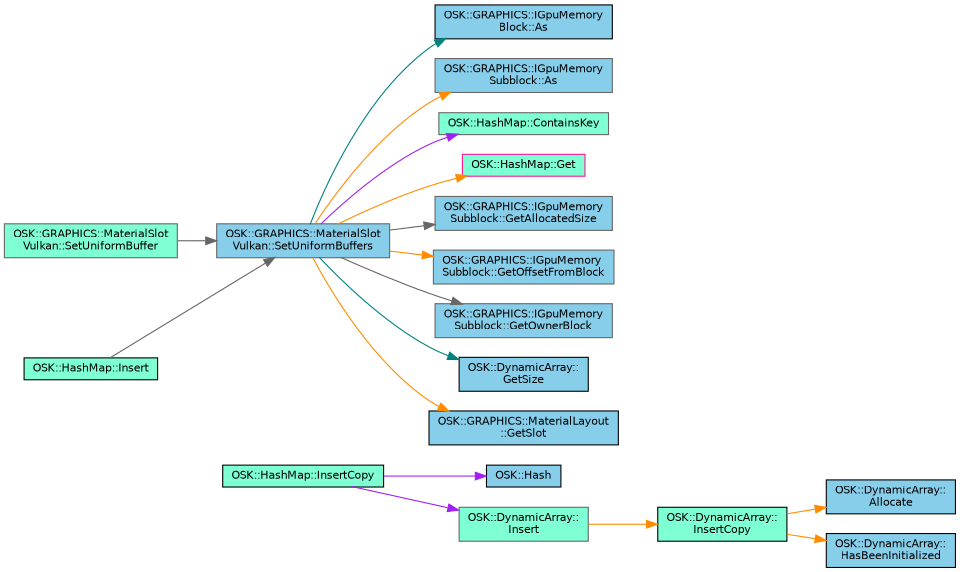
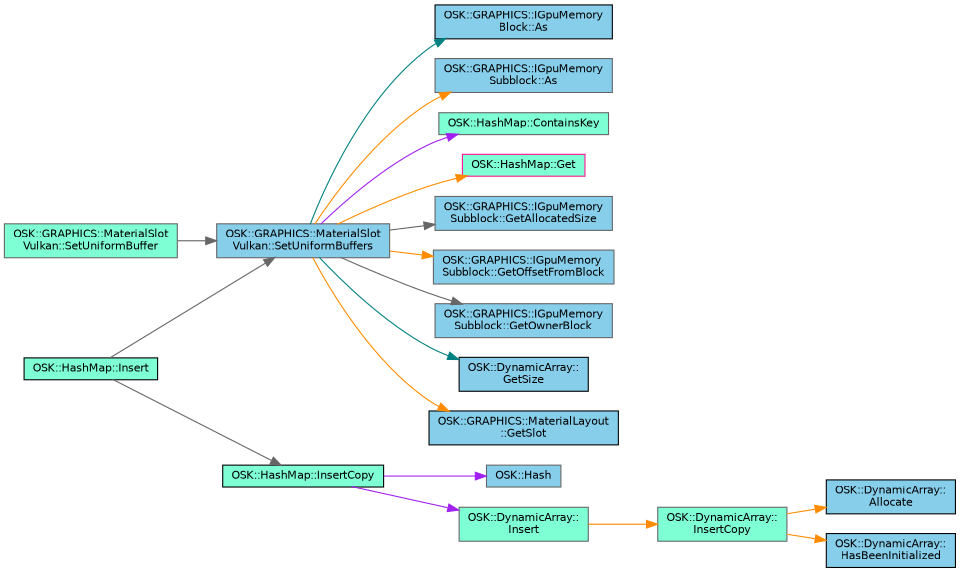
none -> (192, 420)
(524, 476) -> (524, 476)
(722, 524) -> (722, 524)
